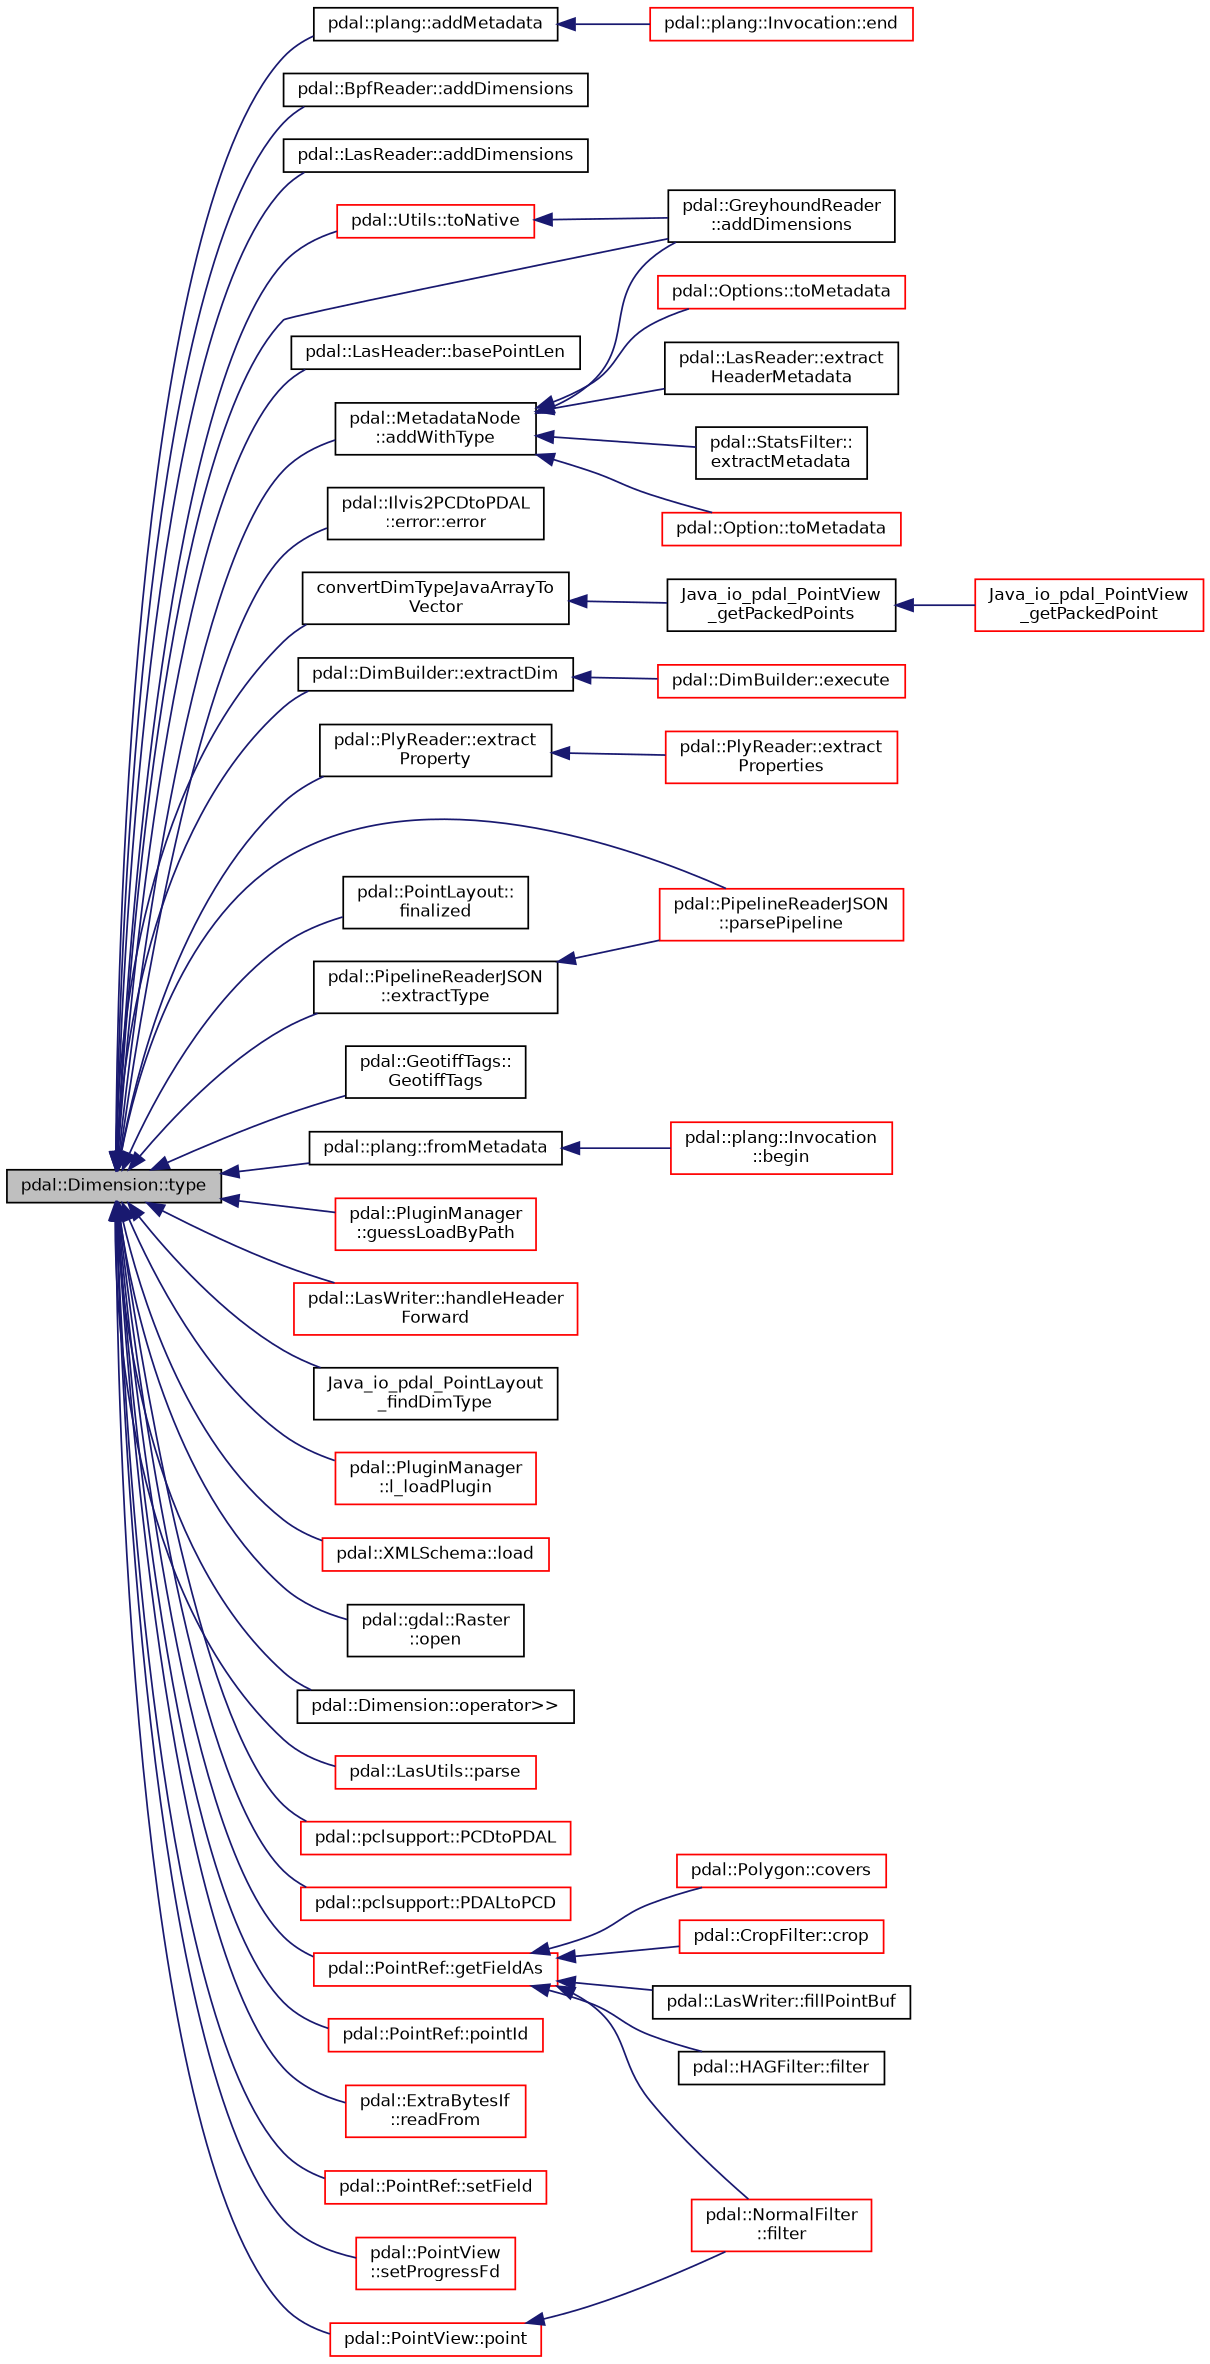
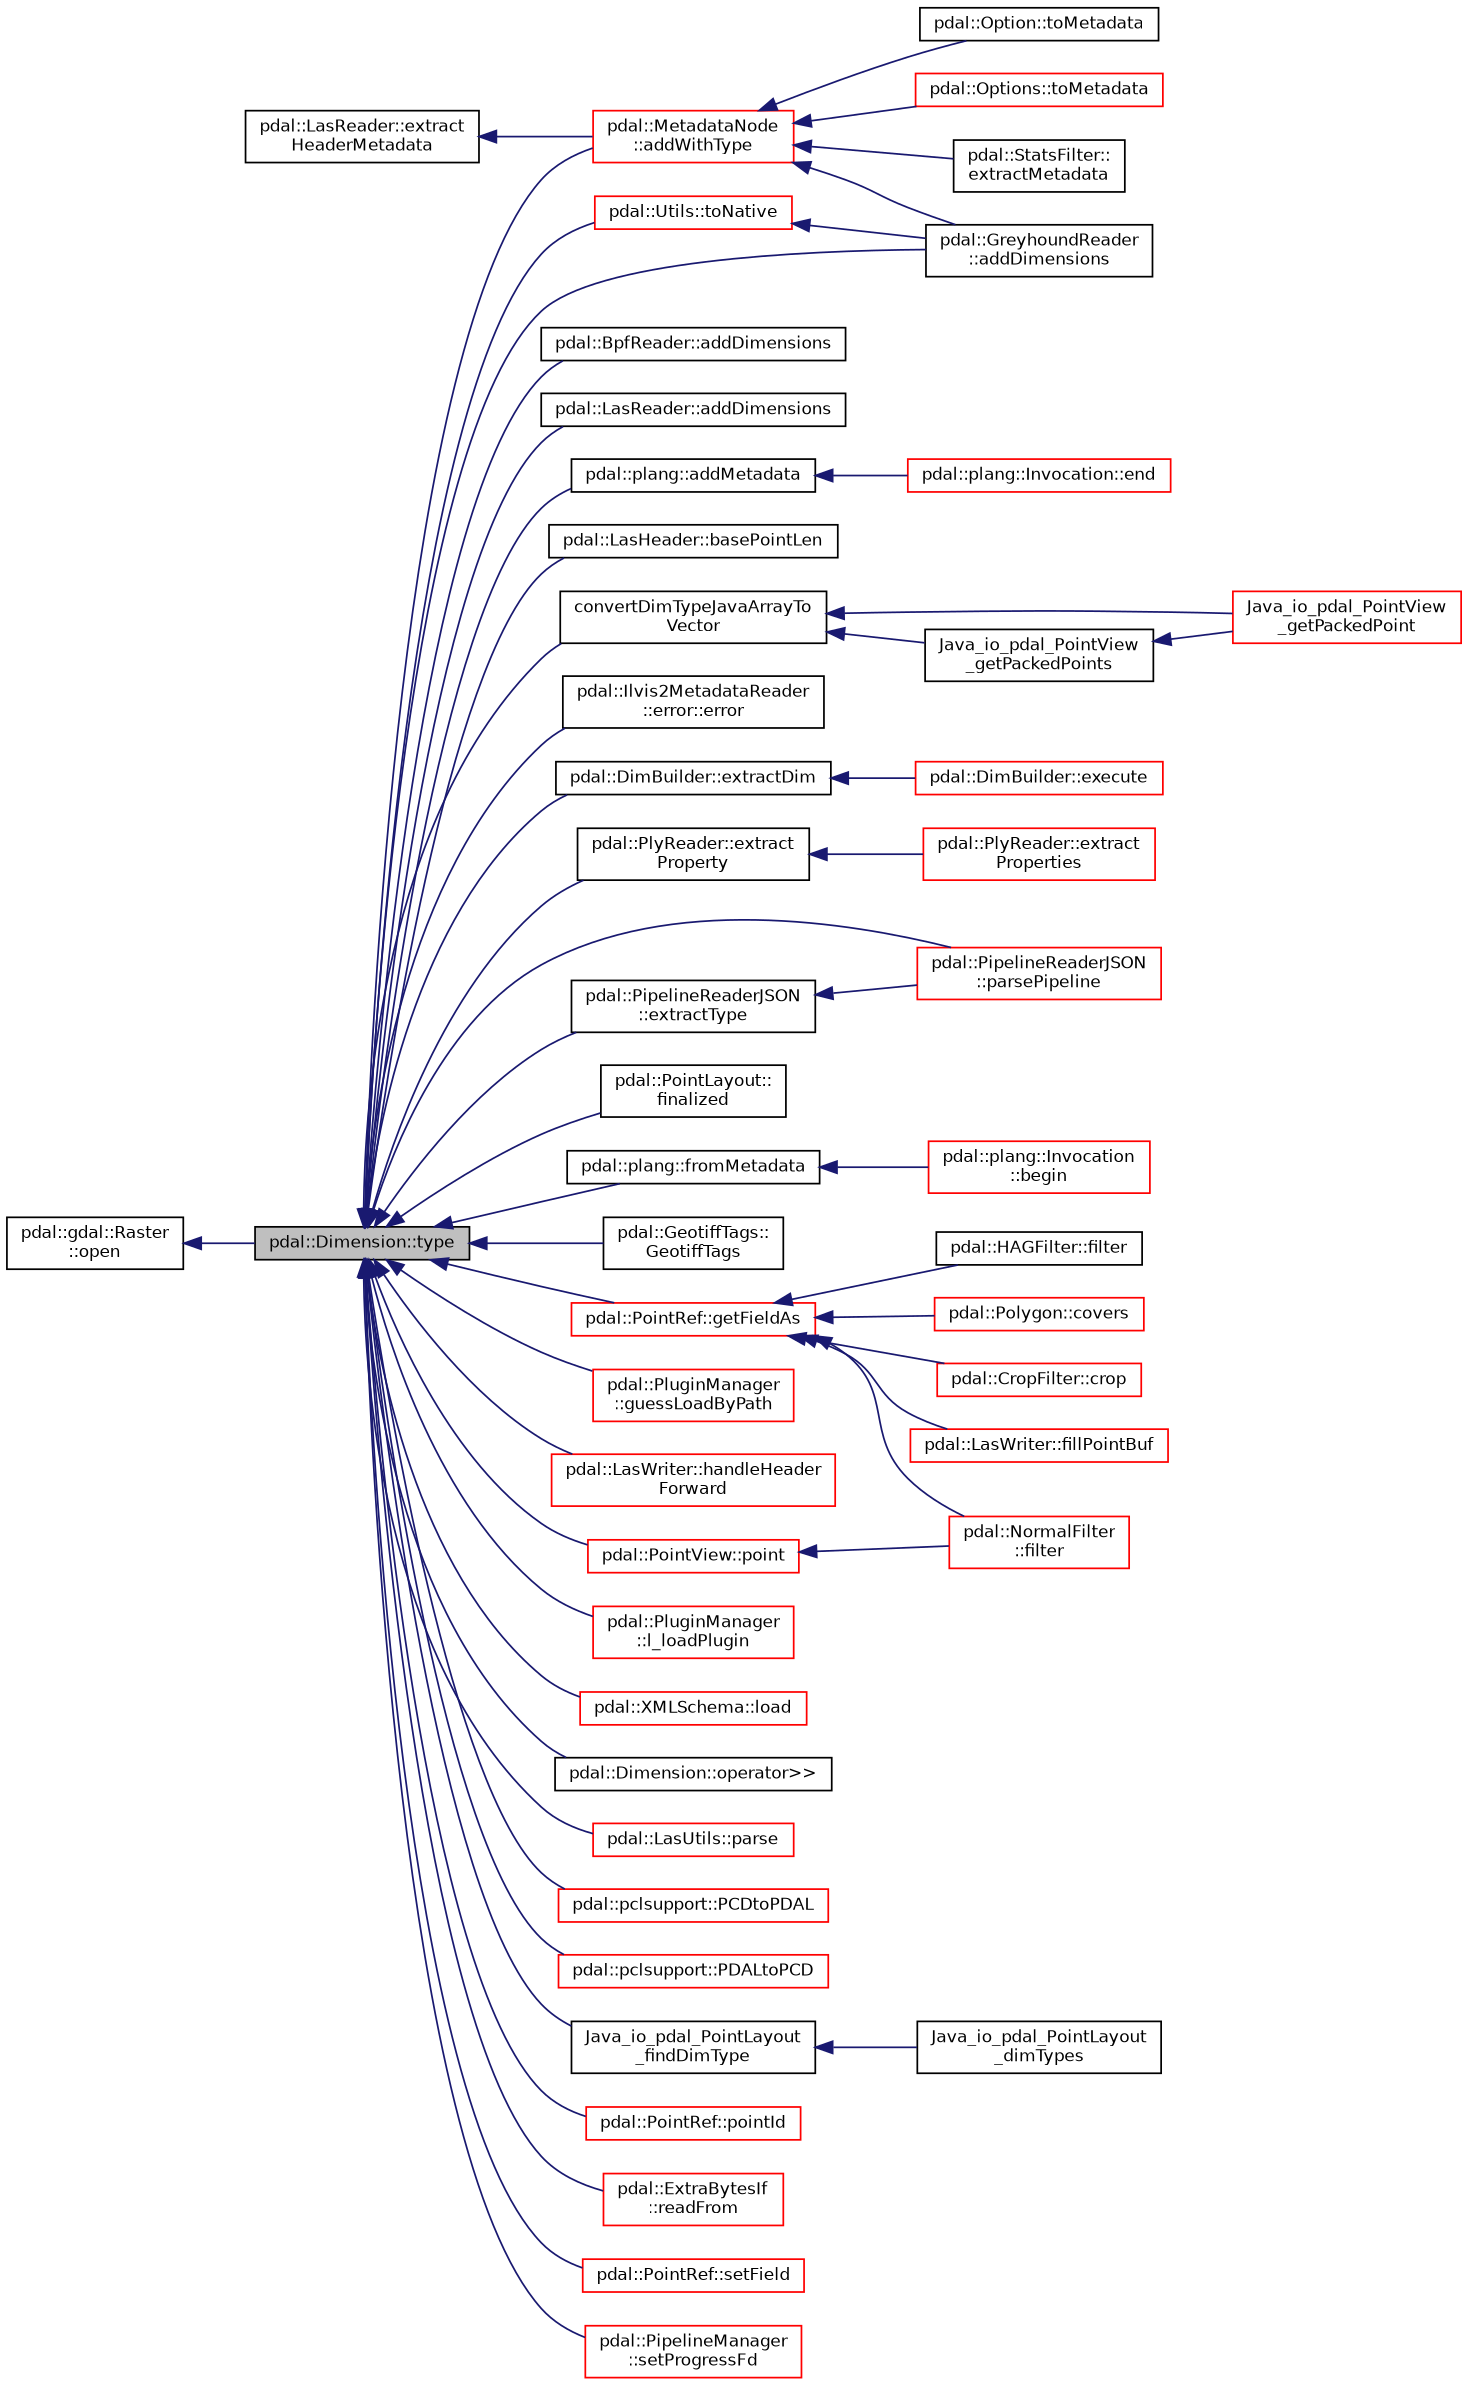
(609, 399) -> (545, 137)
(436, 429) -> (693, 137)
(436, 514) -> (693, 702)
(782, 529) -> (1039, 24)
none -> (1039, 611)
(187, 1450) -> (228, 1243)
(782, 2002) -> (1039, 1446)
none -> (1039, 2047)
(436, 2263) -> (693, 2352)
